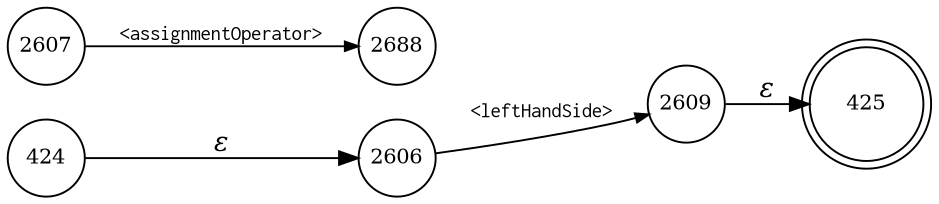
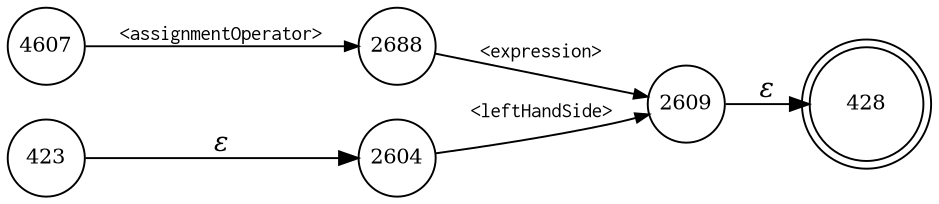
(46, 46) -> (46, 46)
none -> (535, 74)
(867, 104) -> (867, 104)
(46, 158) -> (46, 158)
(397, 158) -> (397, 158)
